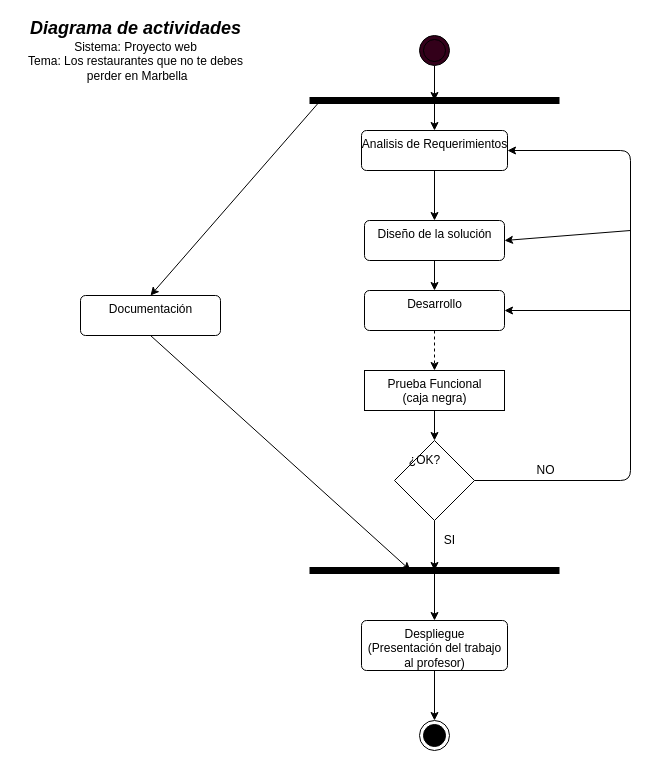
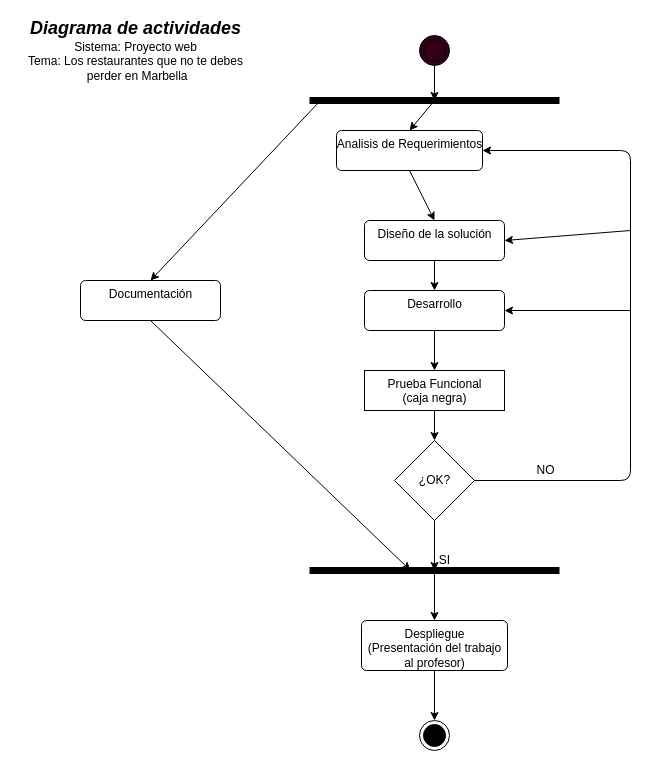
(435, 151) -> (410, 151)
(151, 316) -> (151, 301)
(435, 347) -> (435, 347)
(425, 461) -> (435, 481)
(450, 541) -> (445, 561)
